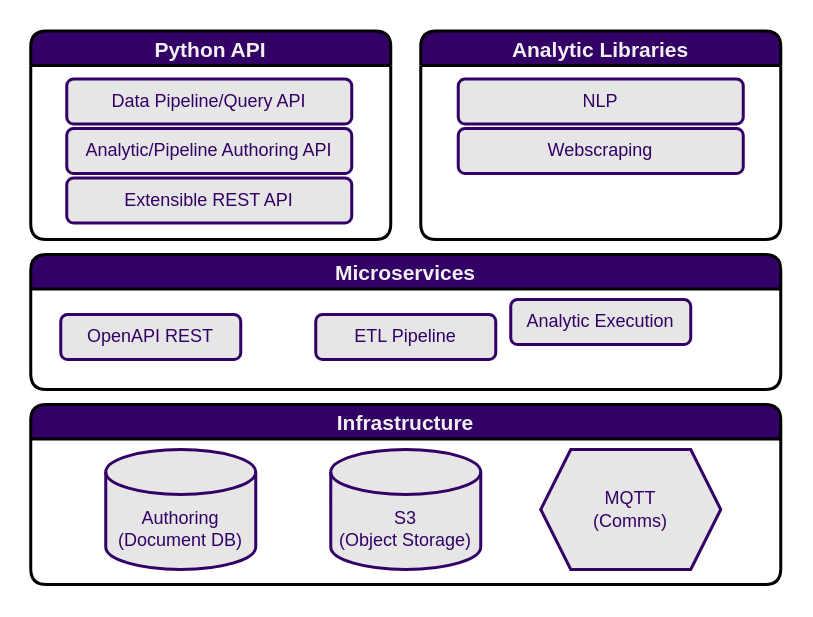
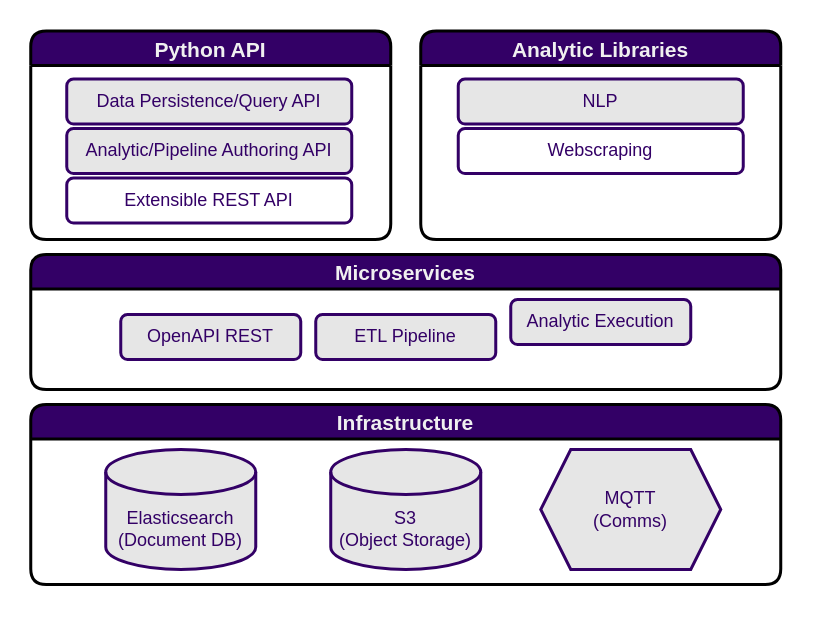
(209, 101) -> (209, 101)
(601, 151) -> (601, 151)
(209, 200) -> (209, 200)
(151, 337) -> (211, 337)
(181, 529) -> (181, 529)
